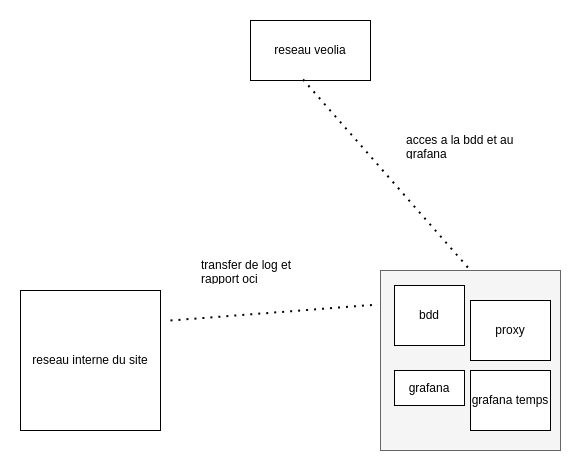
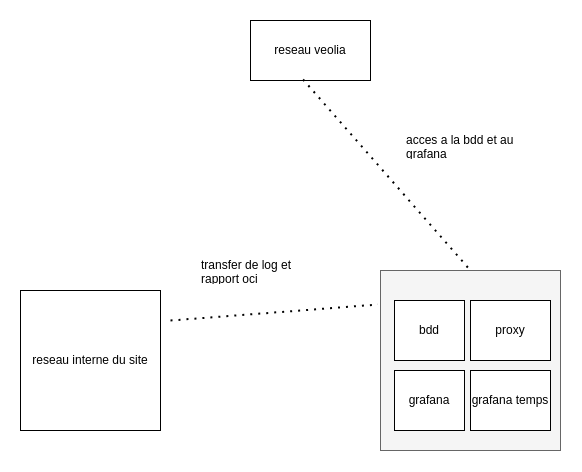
(430, 316) -> (430, 331)
(430, 388) -> (430, 401)
